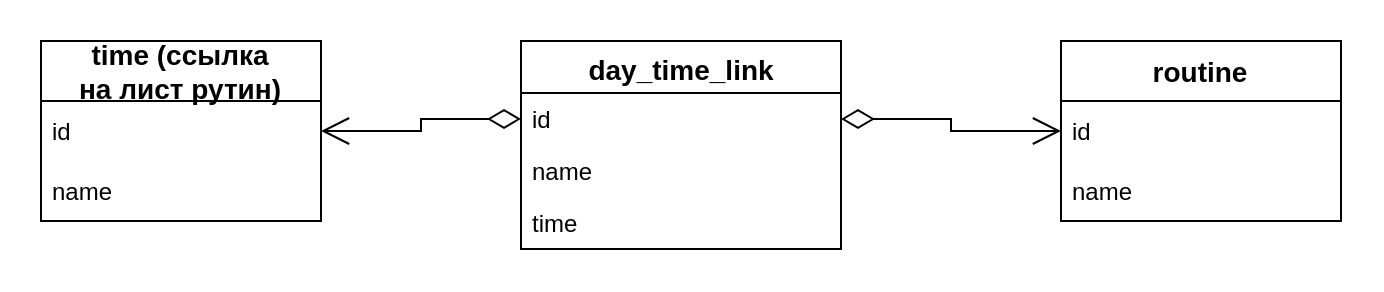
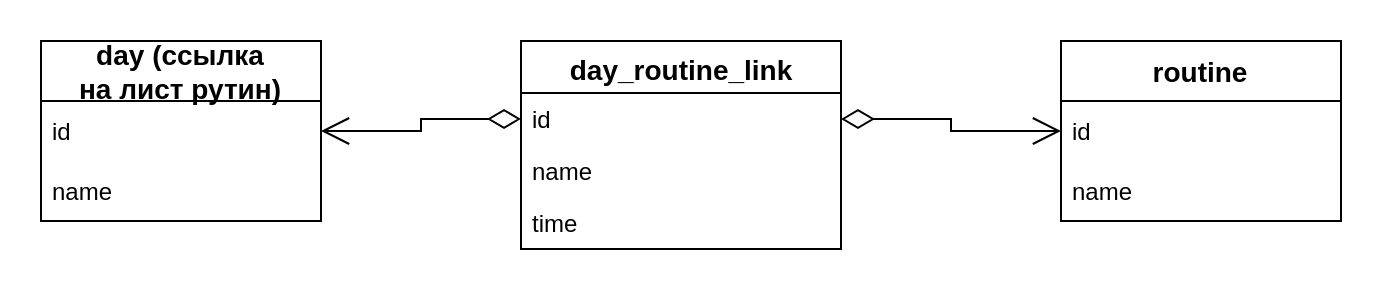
(180, 56) -> (180, 56)
(682, 72) -> (682, 72)
